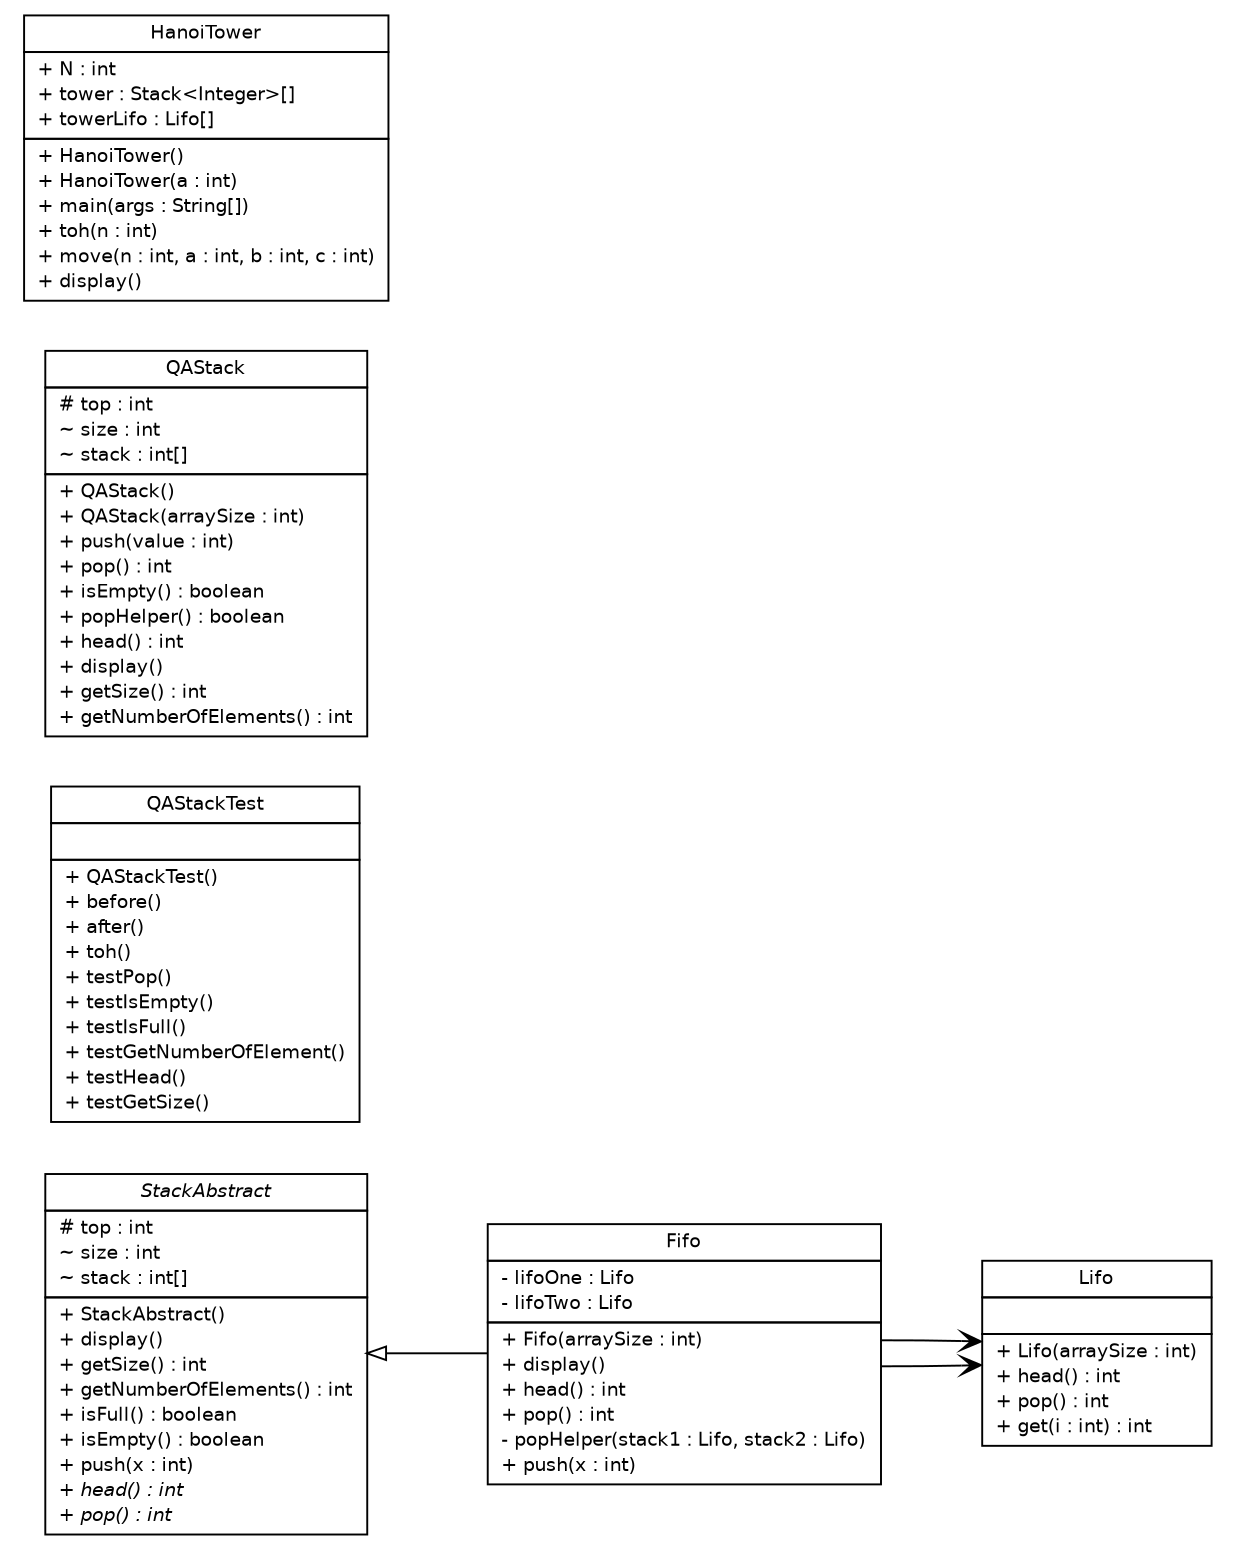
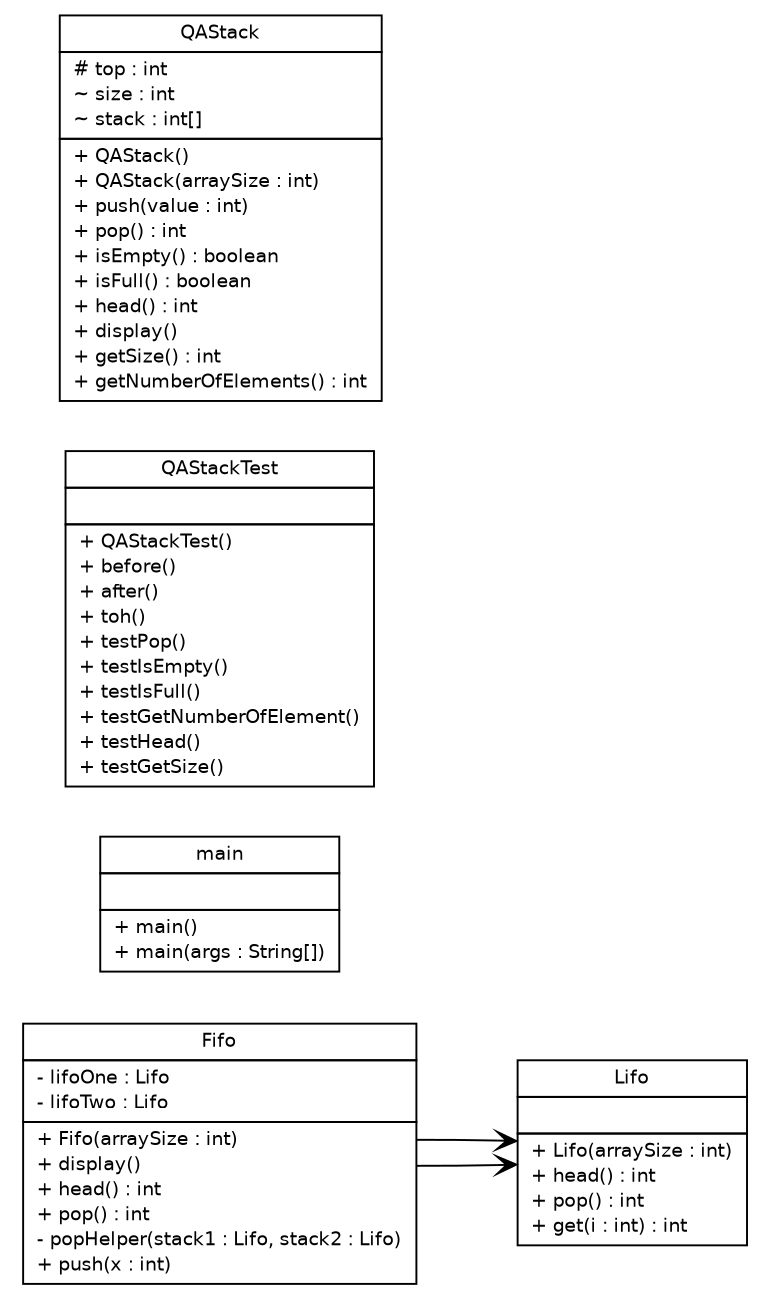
(205, 158) -> none
(173, 617) -> (163, 281)
none -> (220, 904)
(205, 1353) -> none
